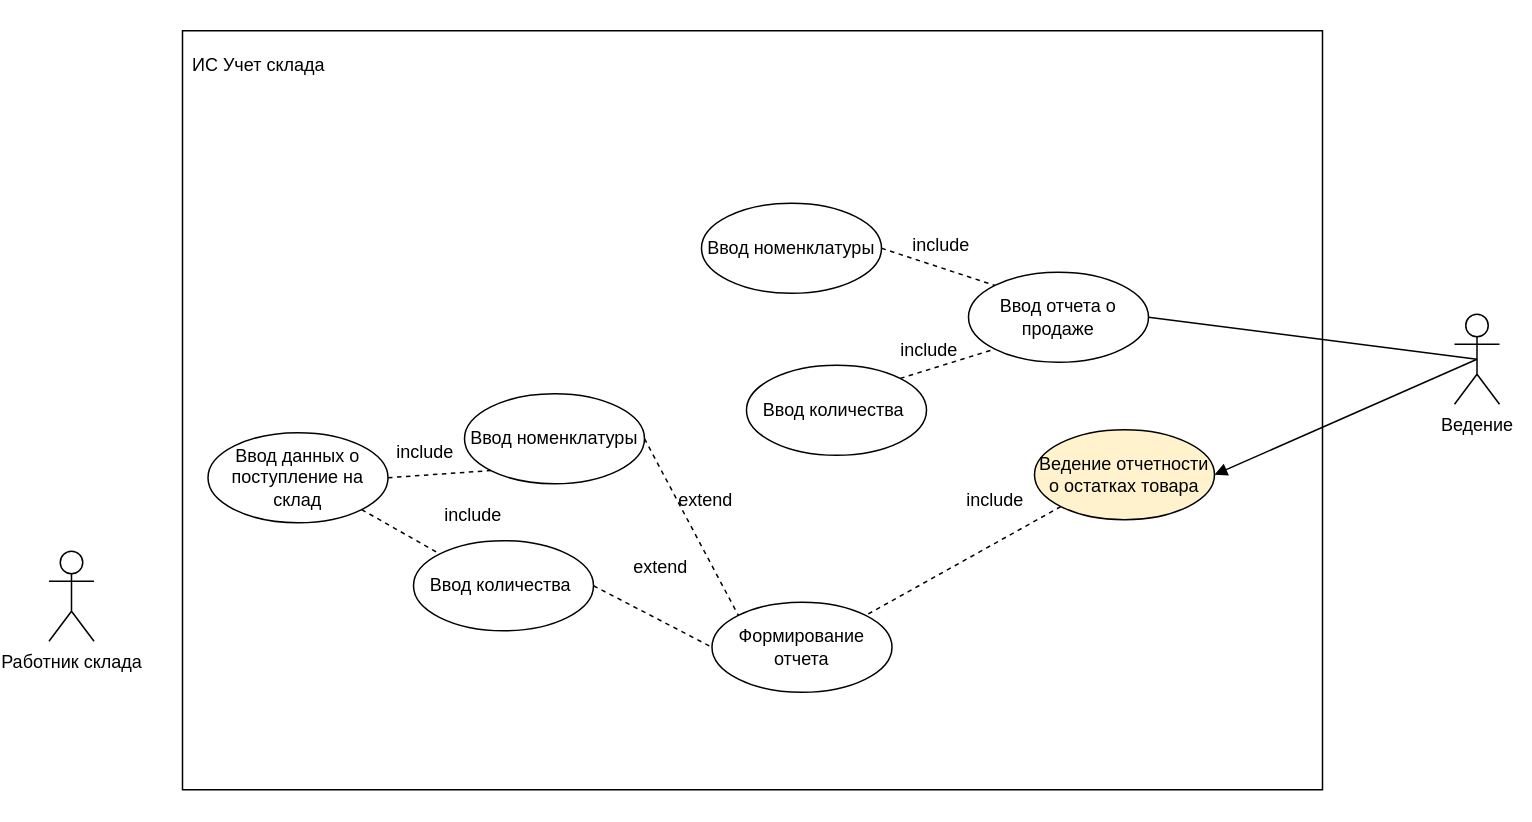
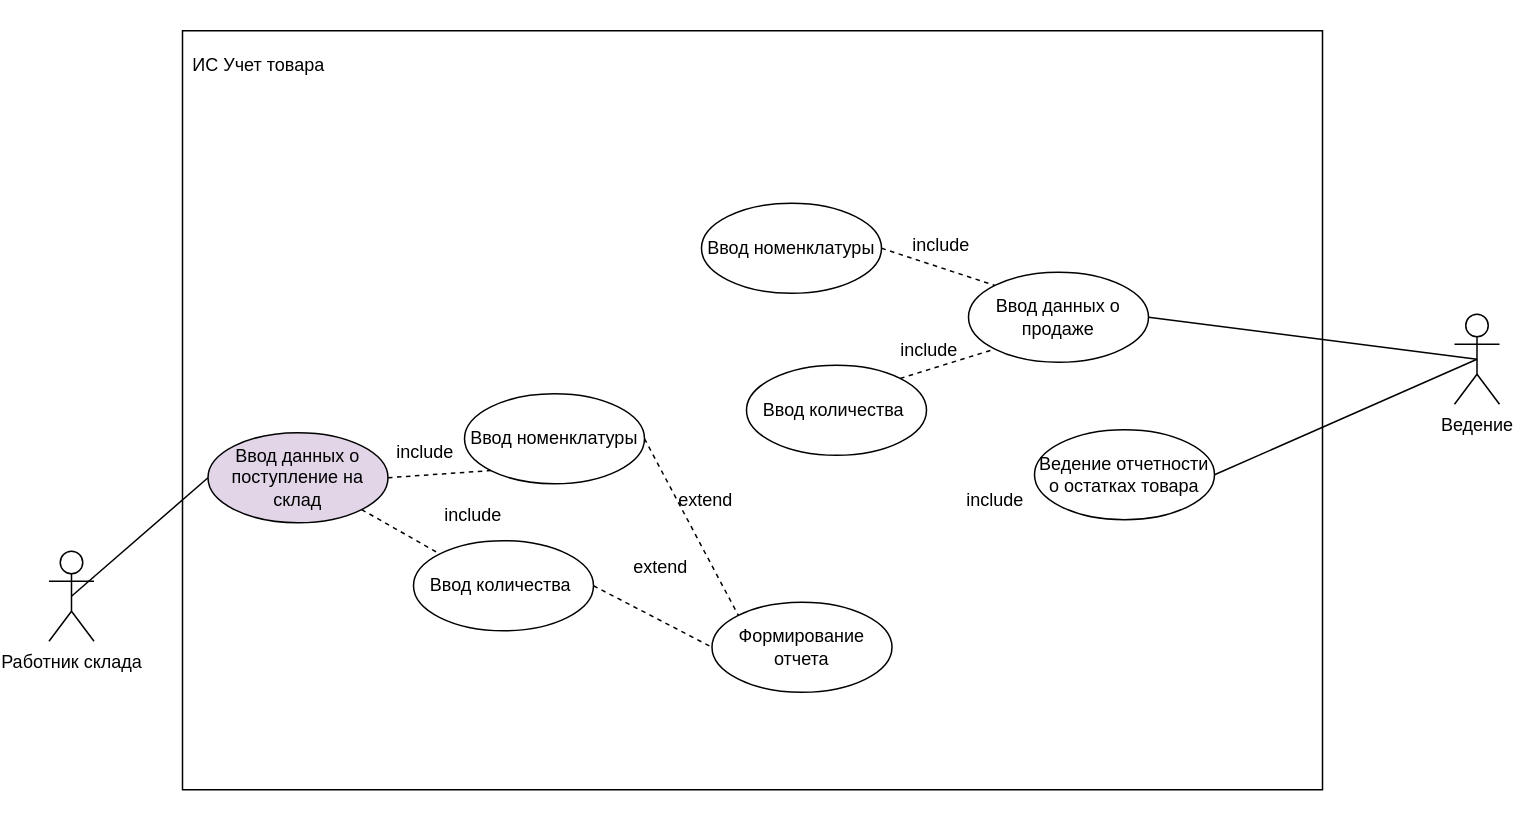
(259, 65) -> (259, 65)
(1058, 317) -> (1058, 317)
(1227, 469) -> (1222, 472)
(1124, 475) -> (1124, 475)
(298, 478) -> (298, 478)
none -> (140, 536)
(963, 561) -> none
